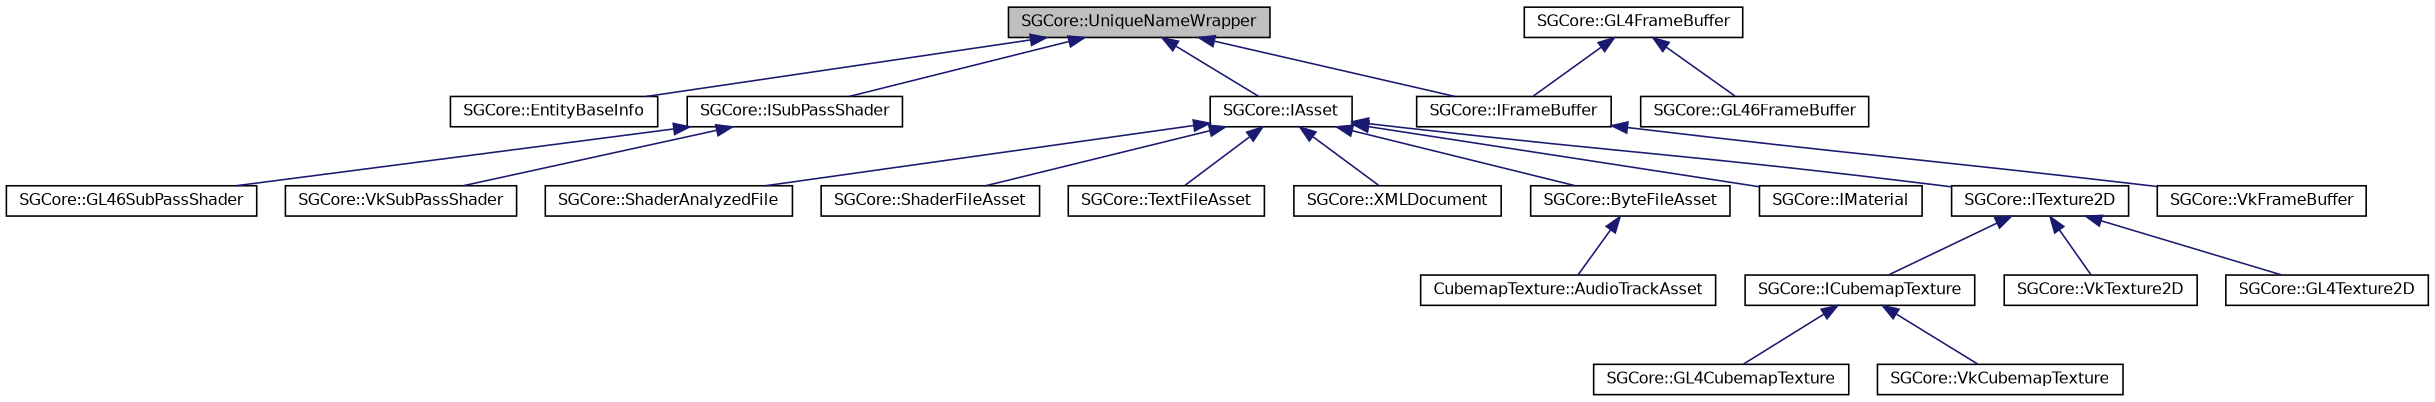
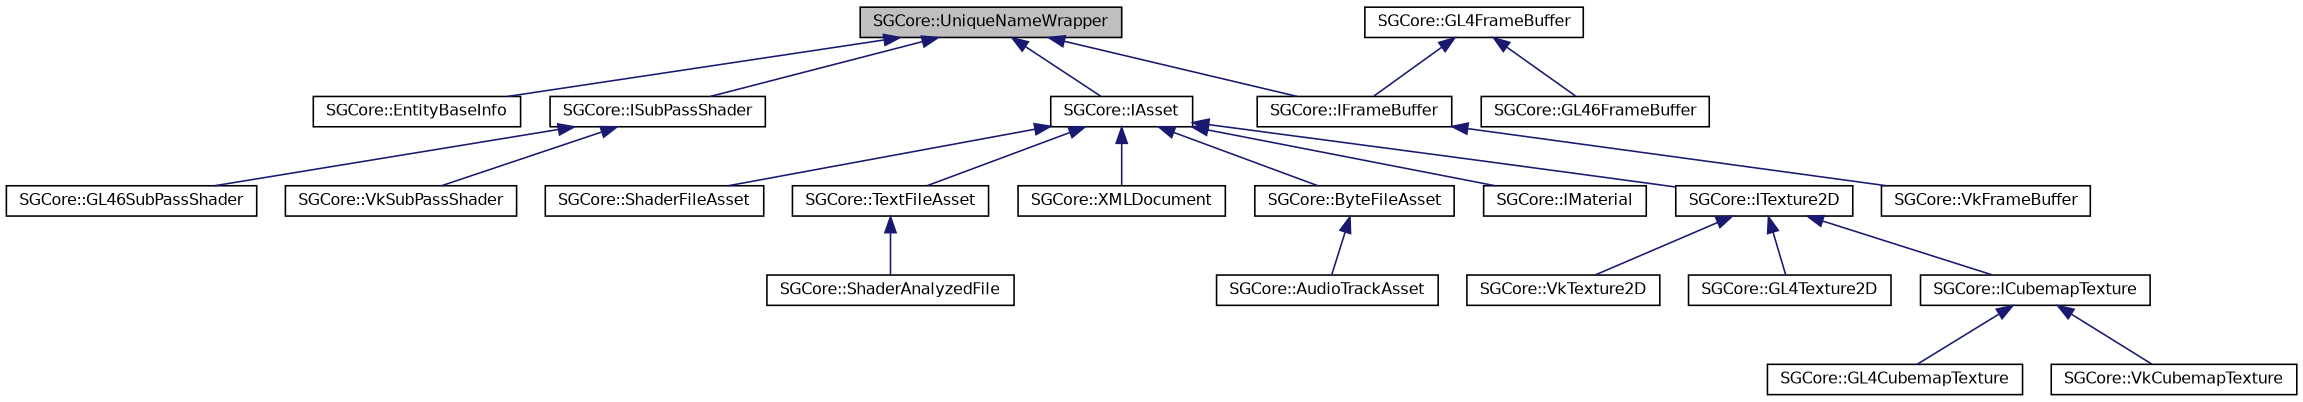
(980, 156) -> (890, 254)
(1568, 290) -> (1327, 290)
